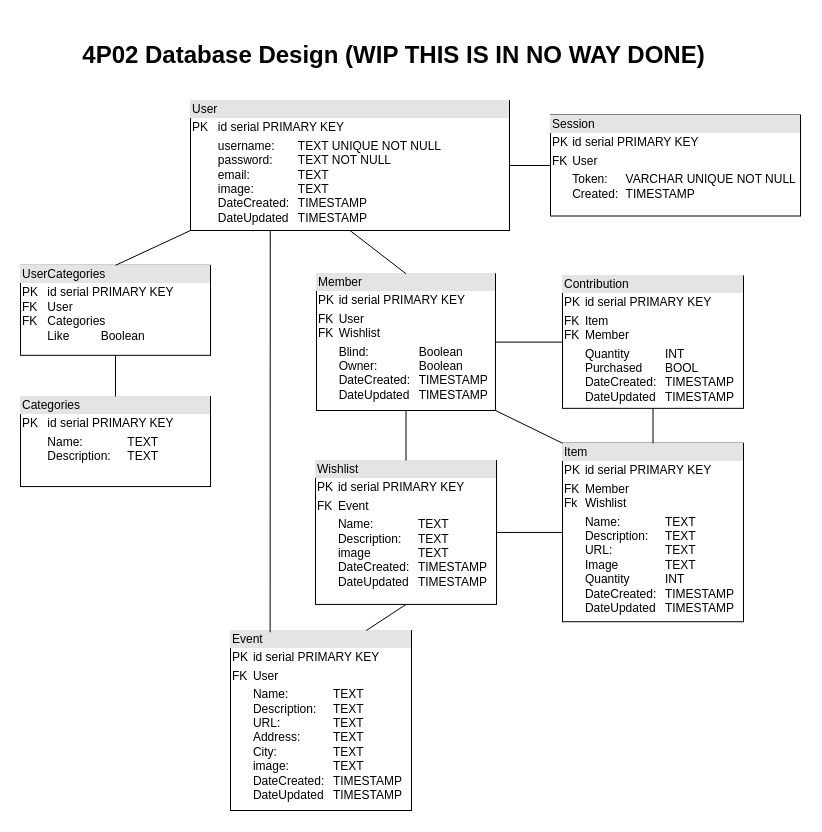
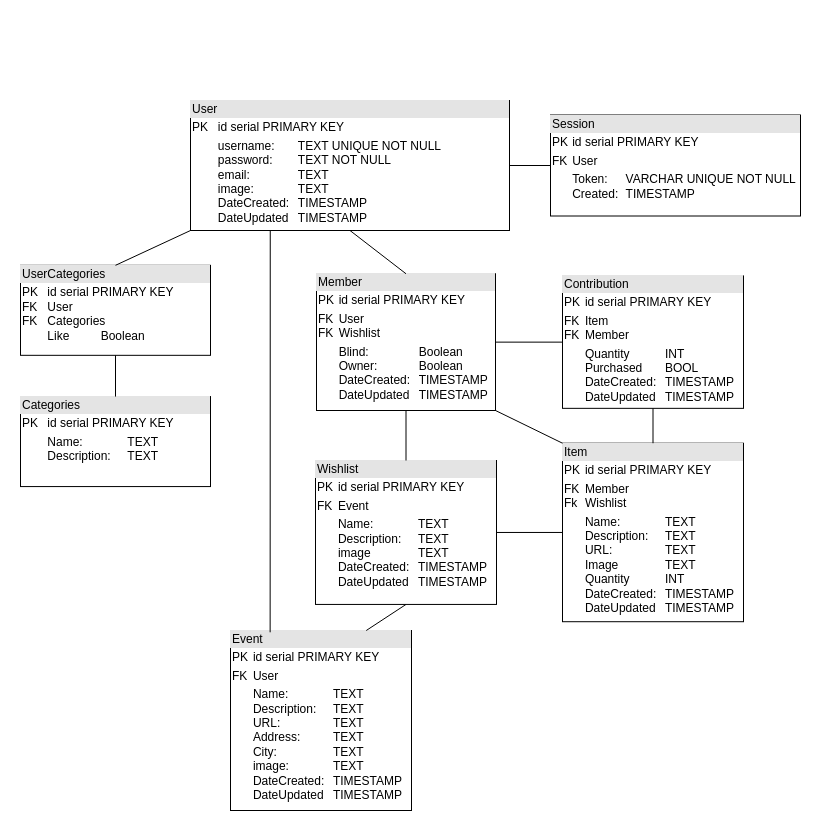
(394, 56) -> none
